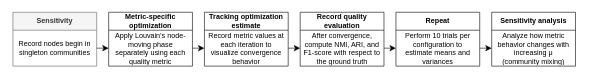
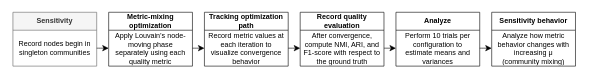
(150, 21) -> (150, 21)
(246, 21) -> (246, 21)
(438, 21) -> (438, 21)
(534, 21) -> (534, 21)
